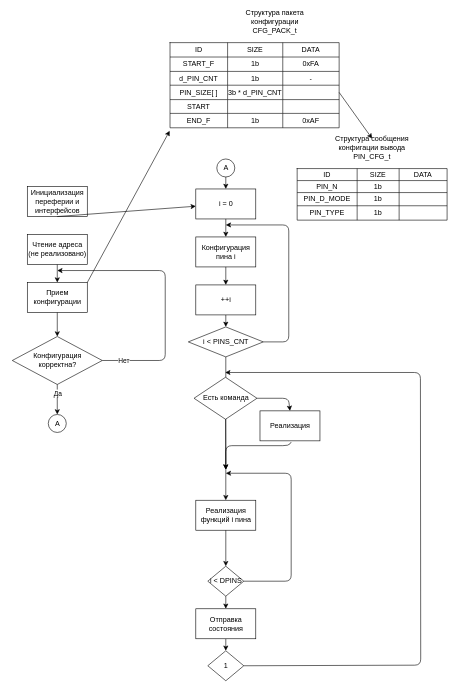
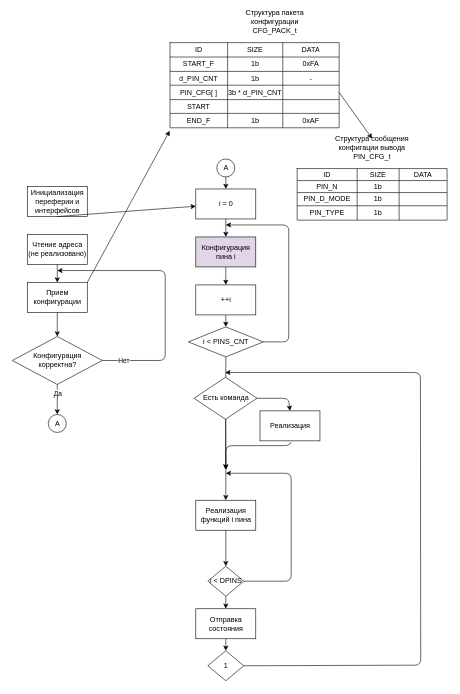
(199, 92) -> (199, 92)
(226, 252) -> (226, 252)
